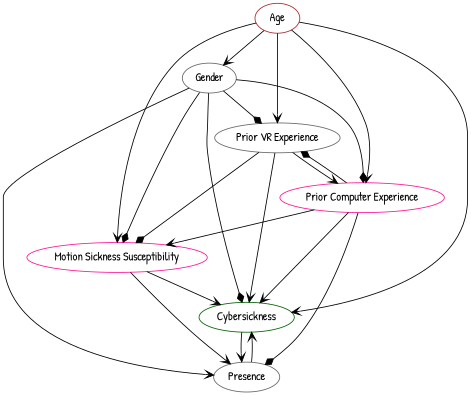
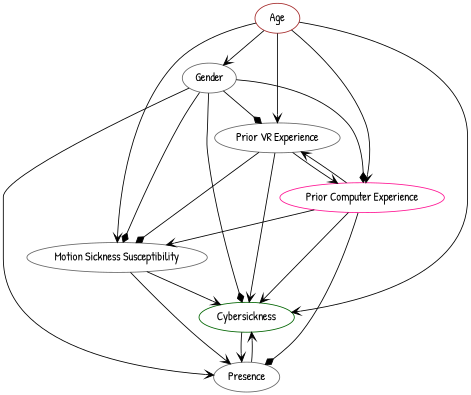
(328, 169) -> (328, 169)
(117, 257) -> (117, 257)
